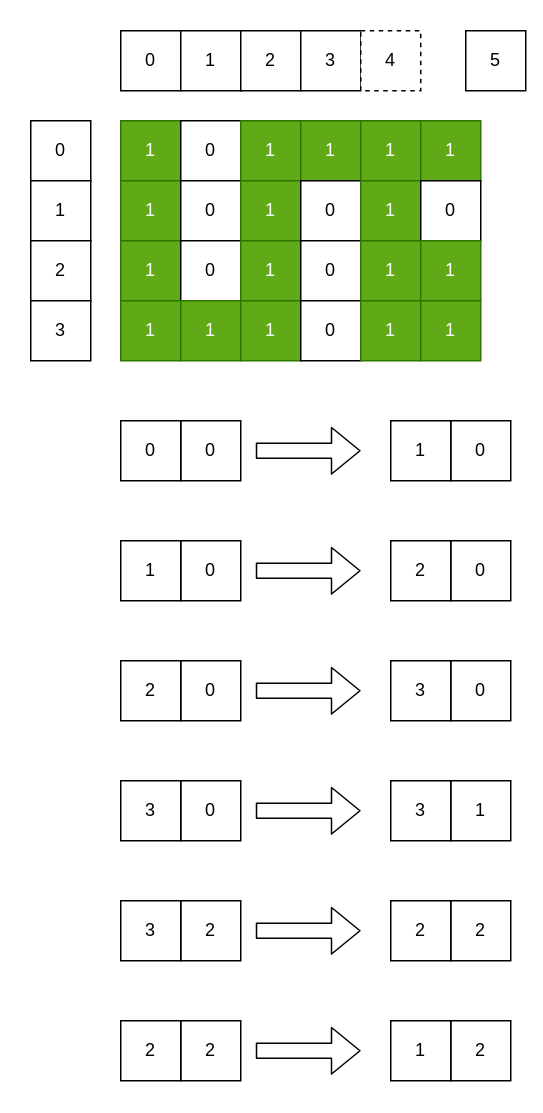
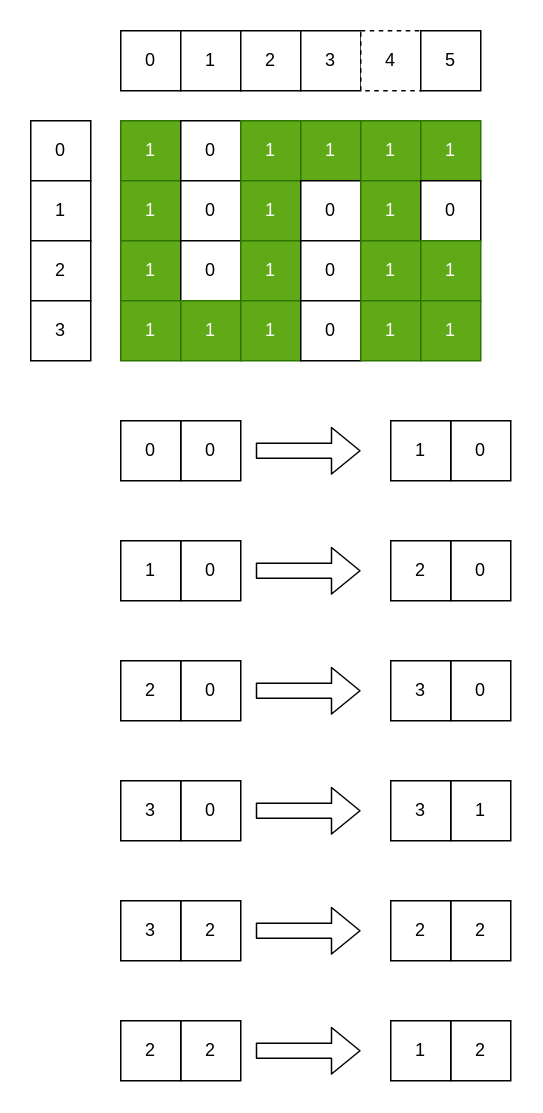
(496, 61) -> (451, 61)
